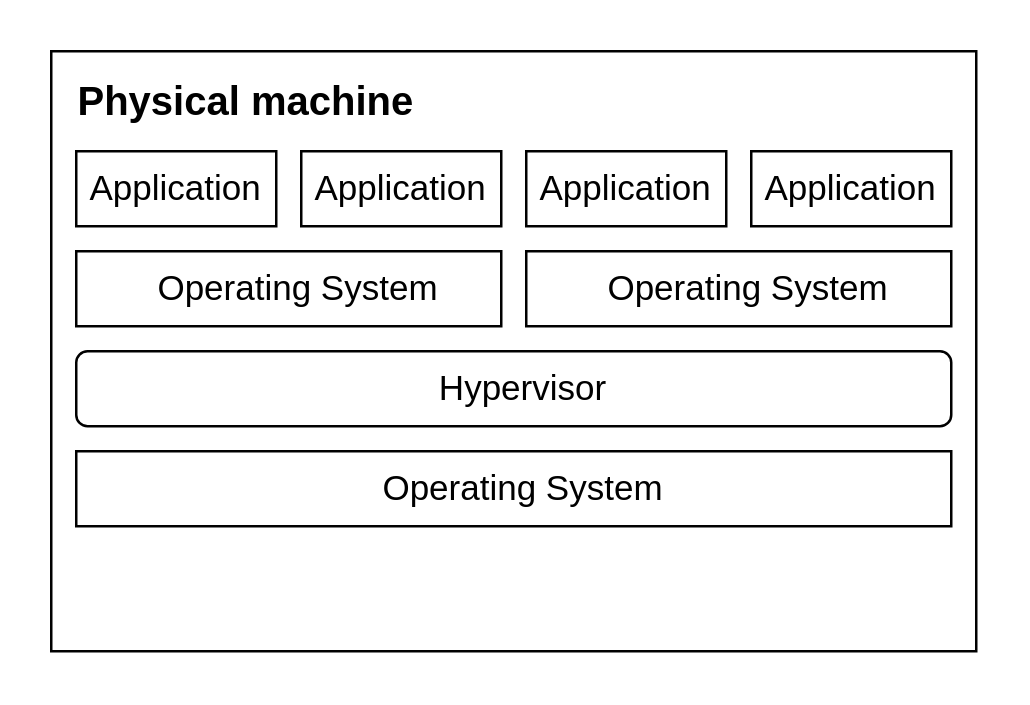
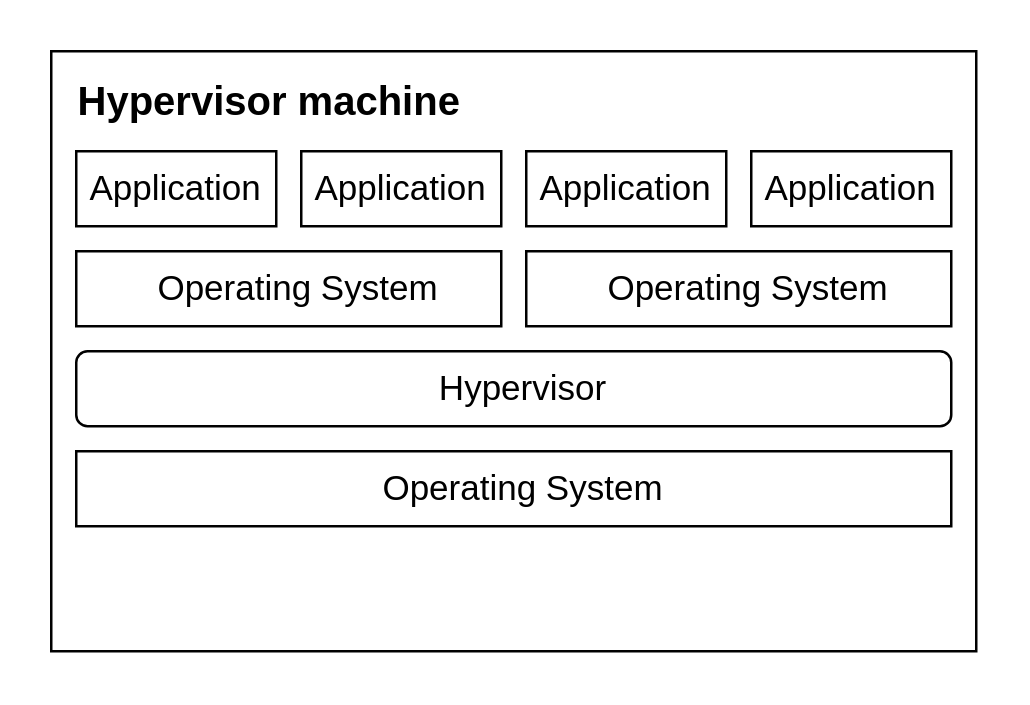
(237, 103) -> (265, 103)
